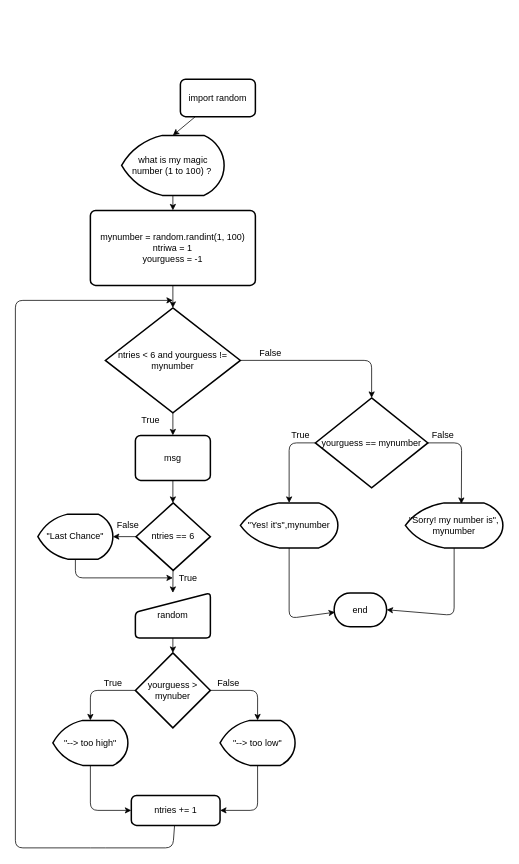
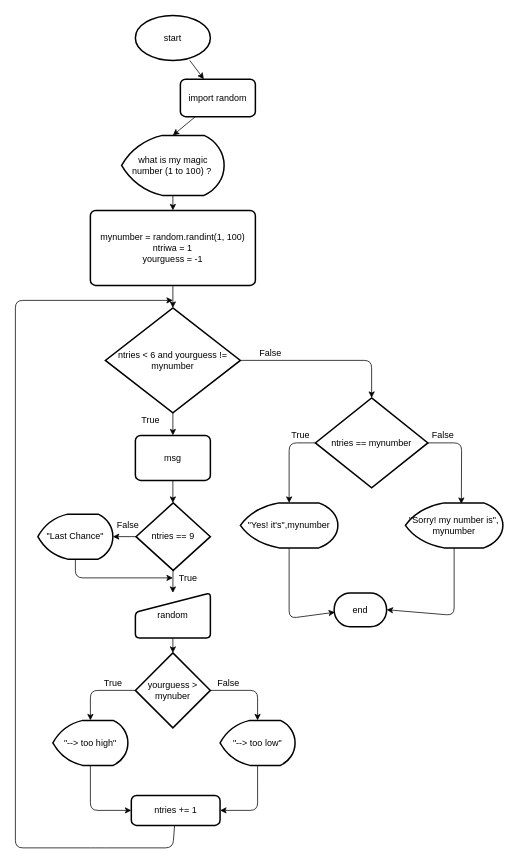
none -> (173, 38)
none -> (195, 68)
(372, 443) -> (372, 443)
(173, 537) -> (173, 537)
